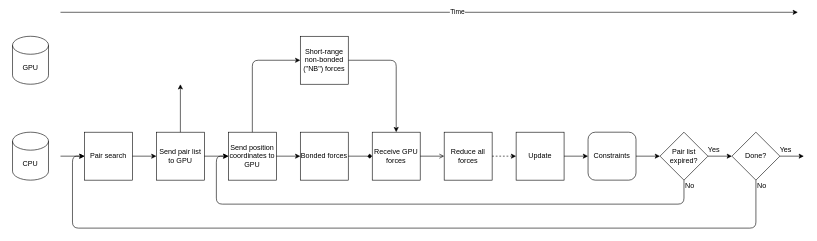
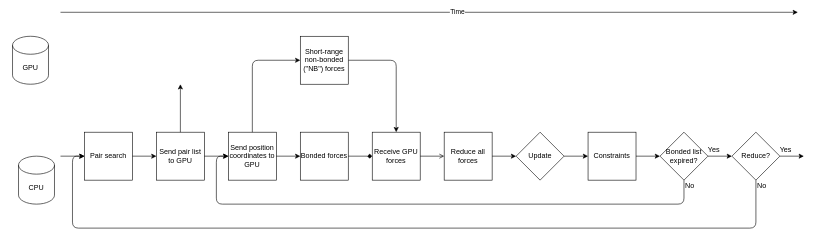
(30, 156) -> (36, 180)
(501, 156) -> (501, 156)
(540, 156) -> (540, 156)
(612, 156) -> (612, 156)
(684, 156) -> (684, 156)
(756, 156) -> (756, 156)
